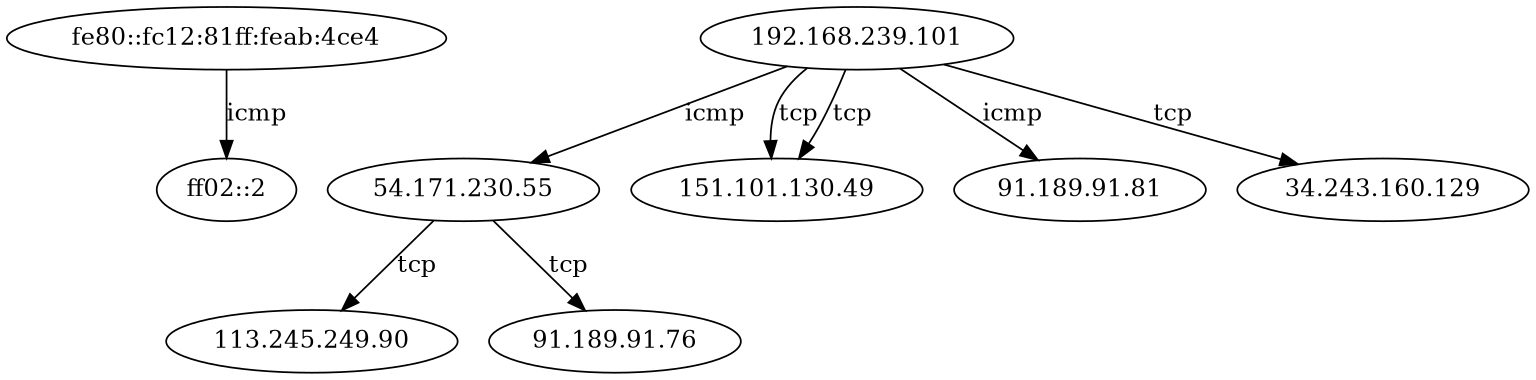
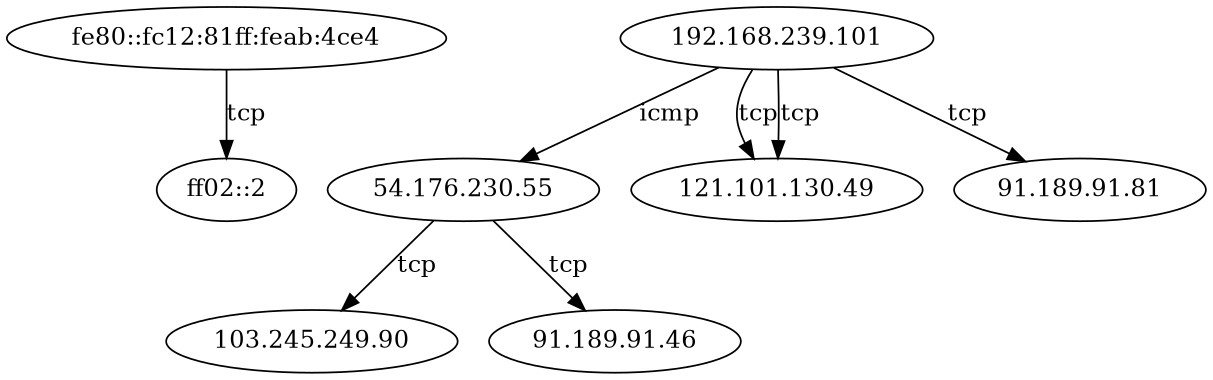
(257, 114) -> (247, 114)
(1013, 114) -> (968, 114)
(463, 190) -> (463, 190)
(777, 190) -> (777, 190)
(1383, 190) -> none
(312, 341) -> (312, 341)
(615, 341) -> (615, 341)
